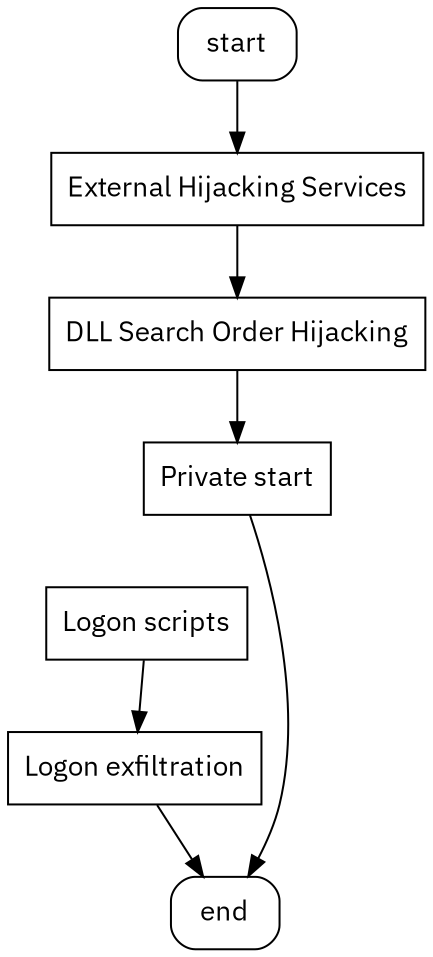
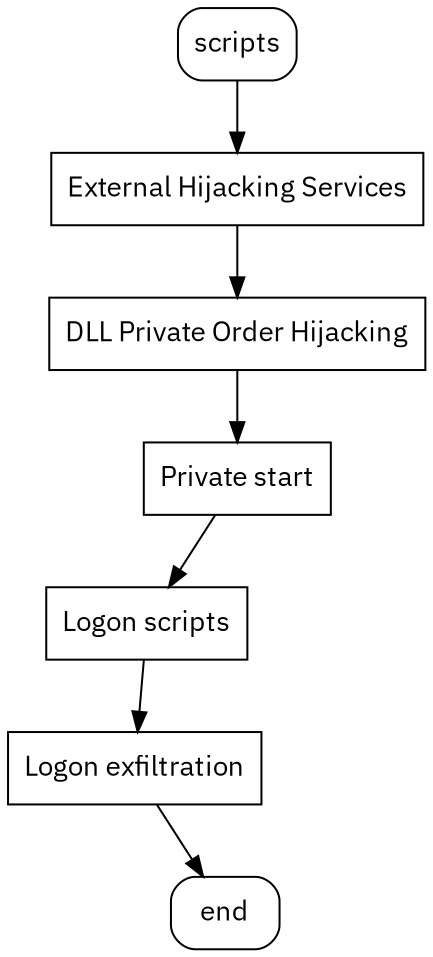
(237, 44) -> (237, 44)
(237, 334) -> (237, 334)
(287, 687) -> (197, 543)
